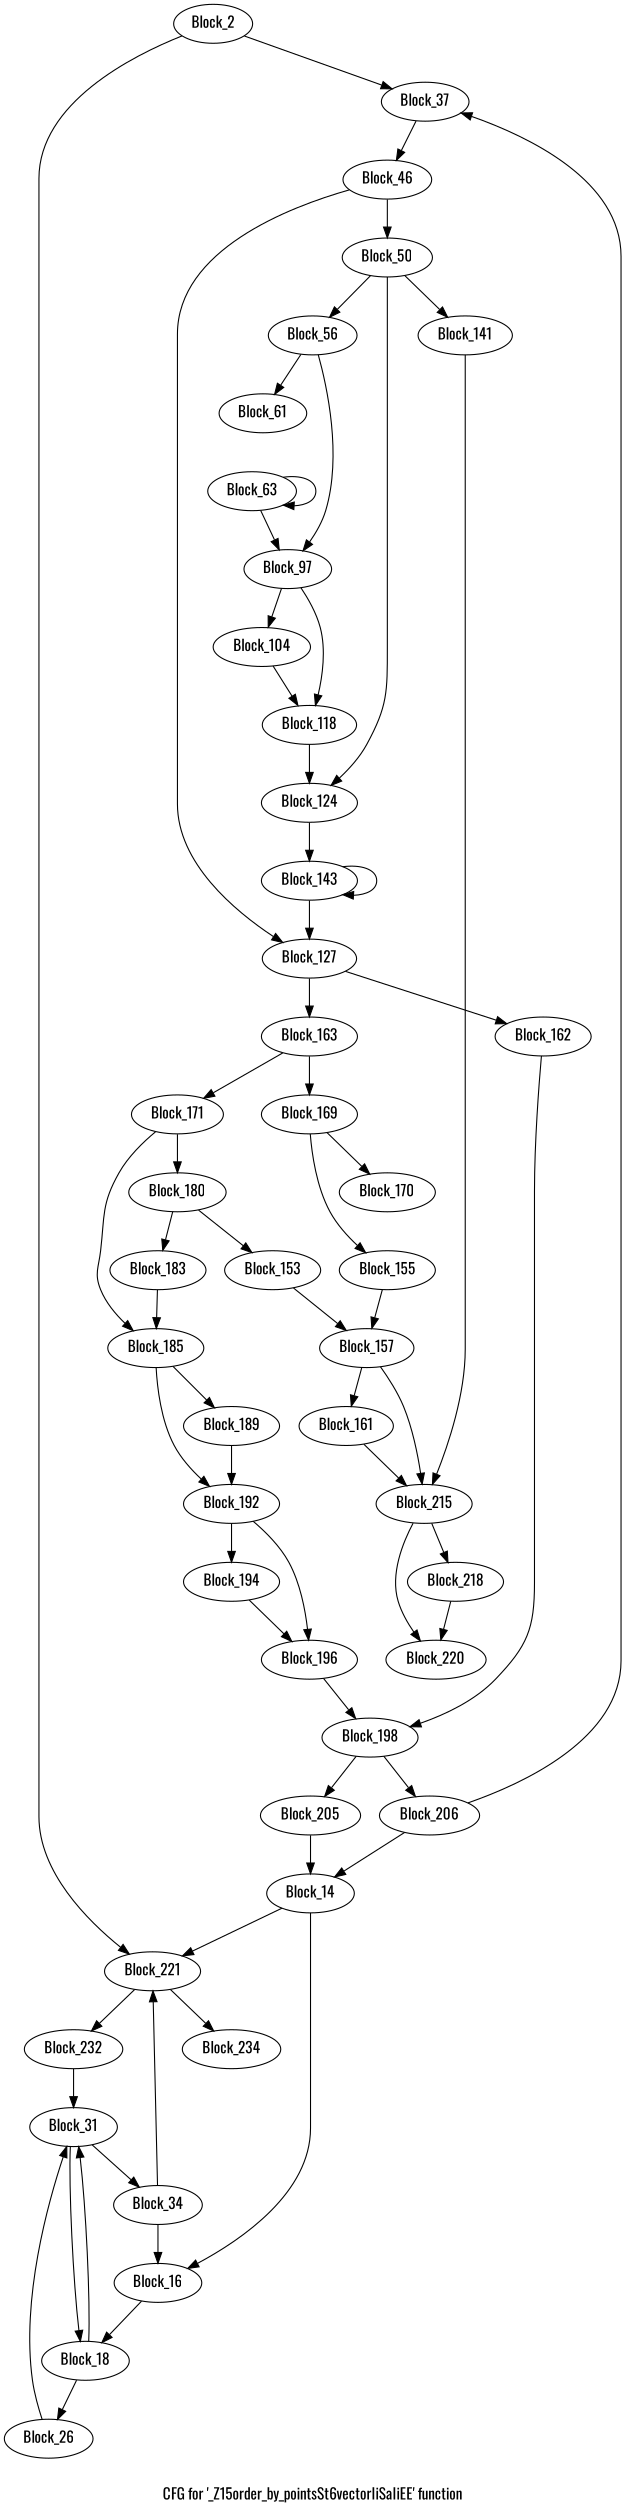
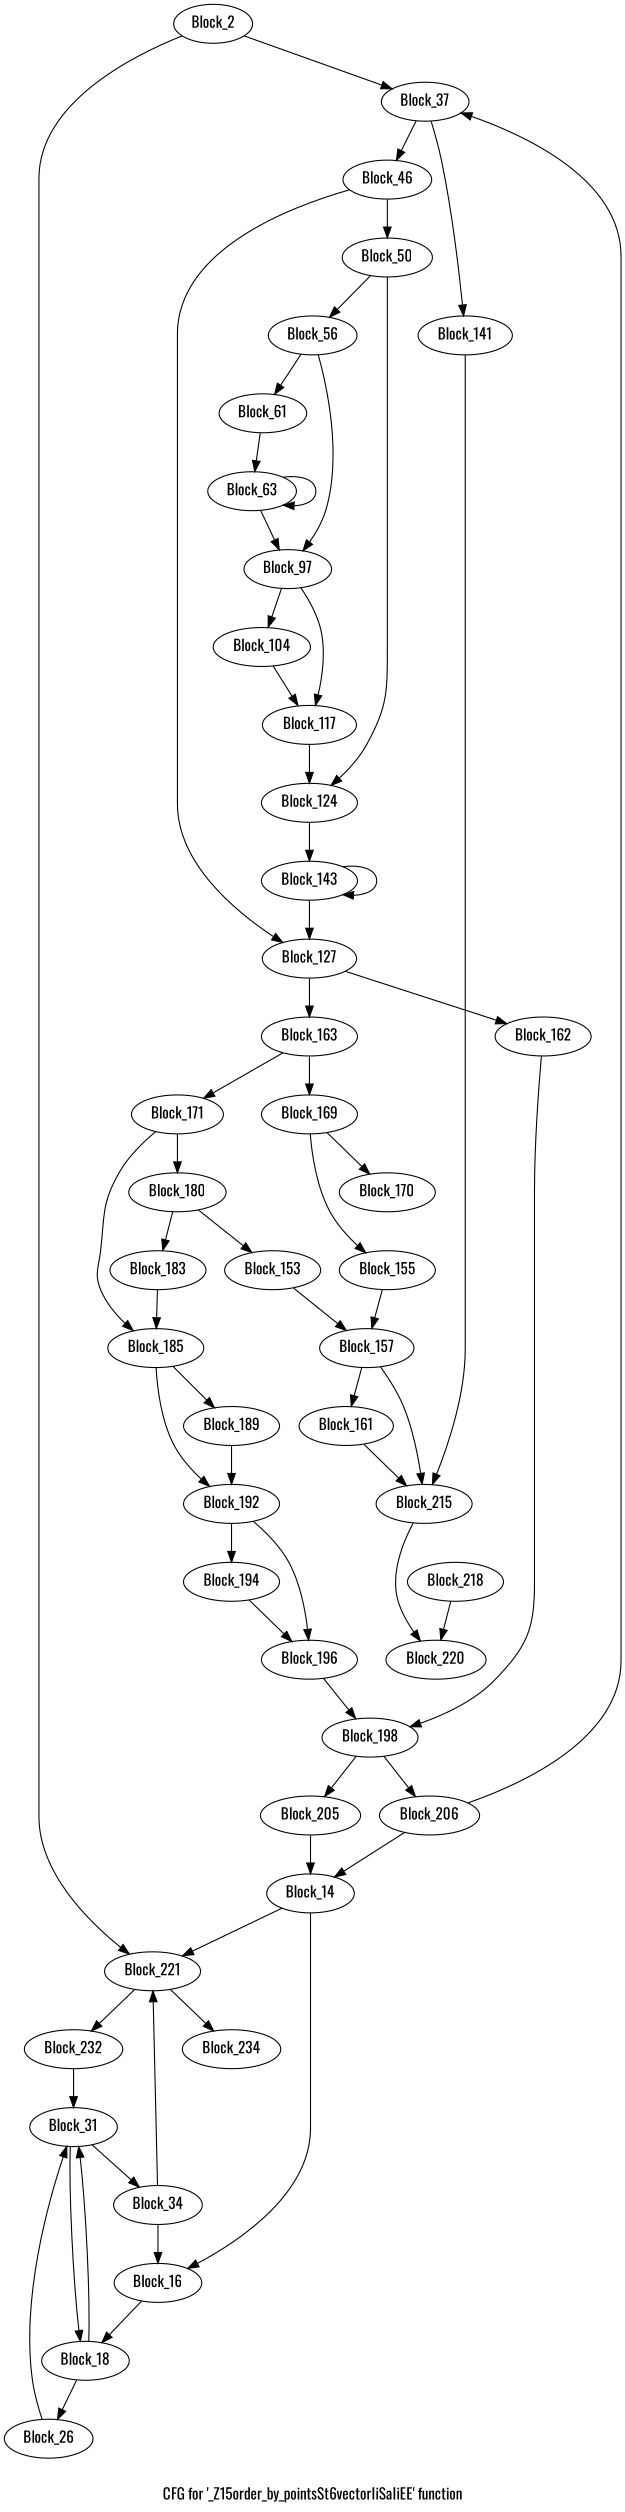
(422, 293) -> (451, 212)
none -> (258, 447)
(309, 725) -> (309, 725)
(438, 1538) -> none
